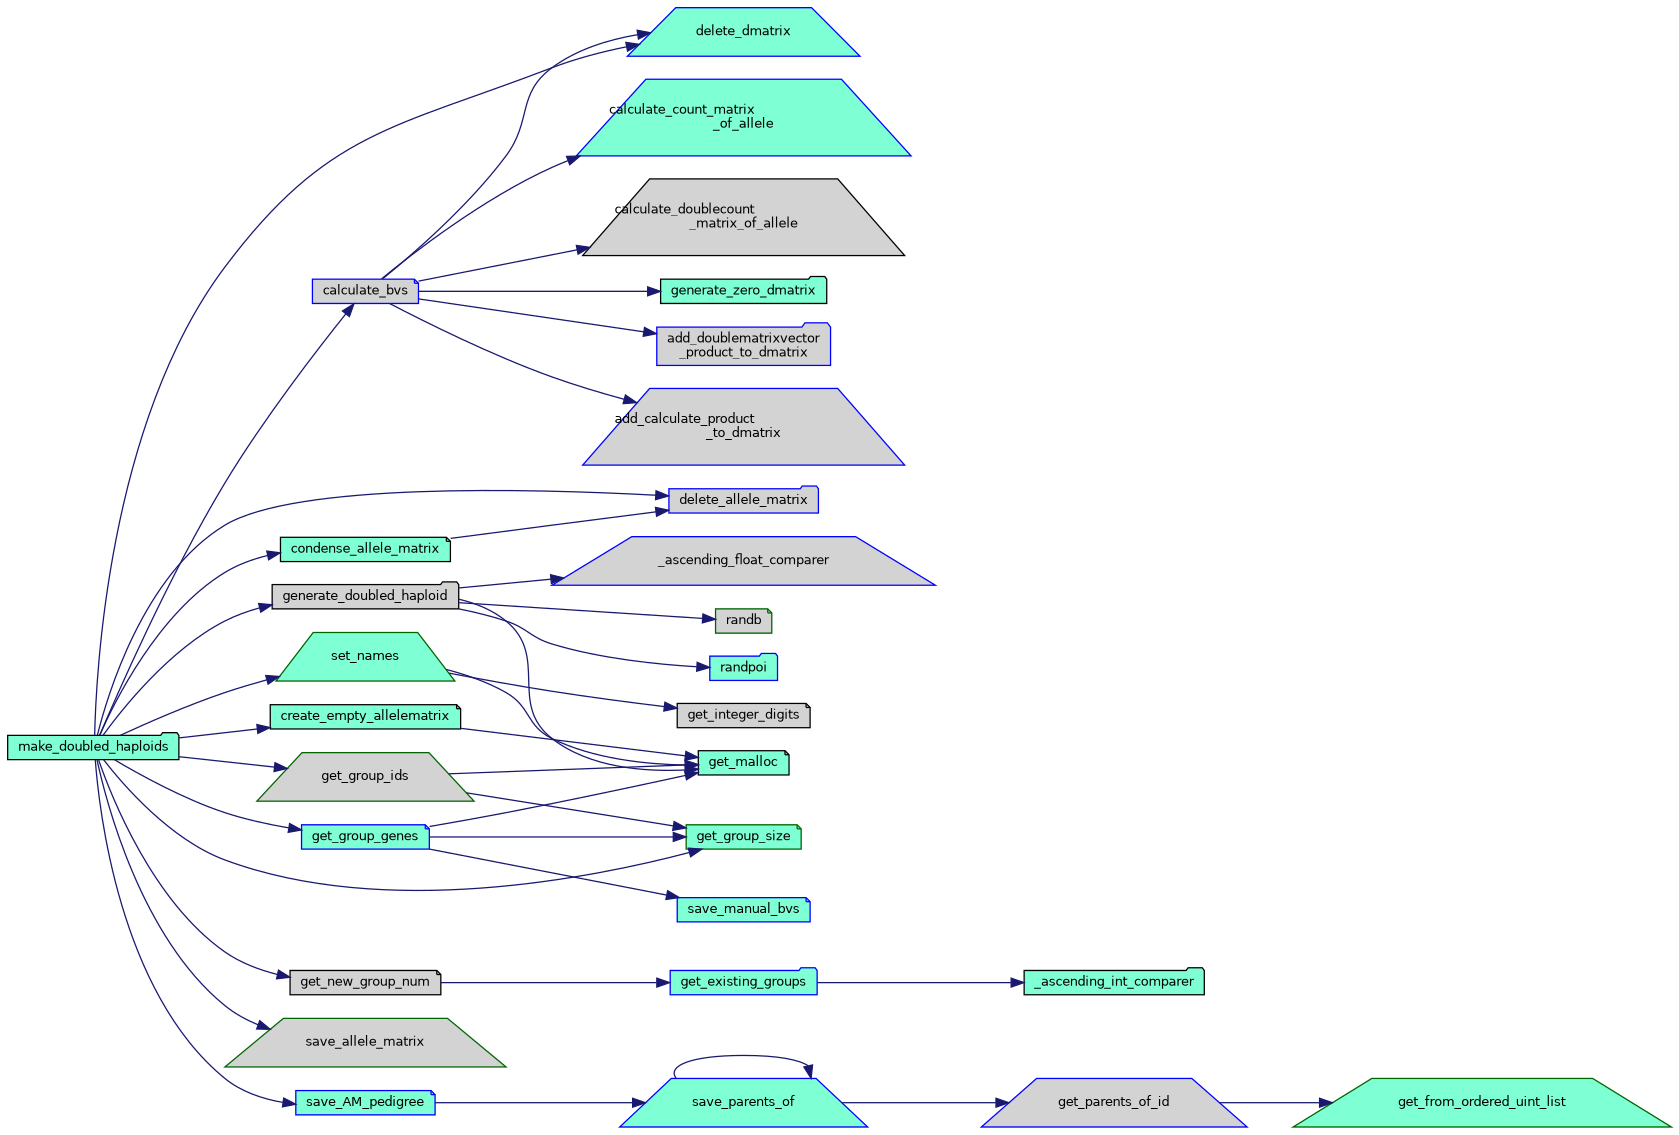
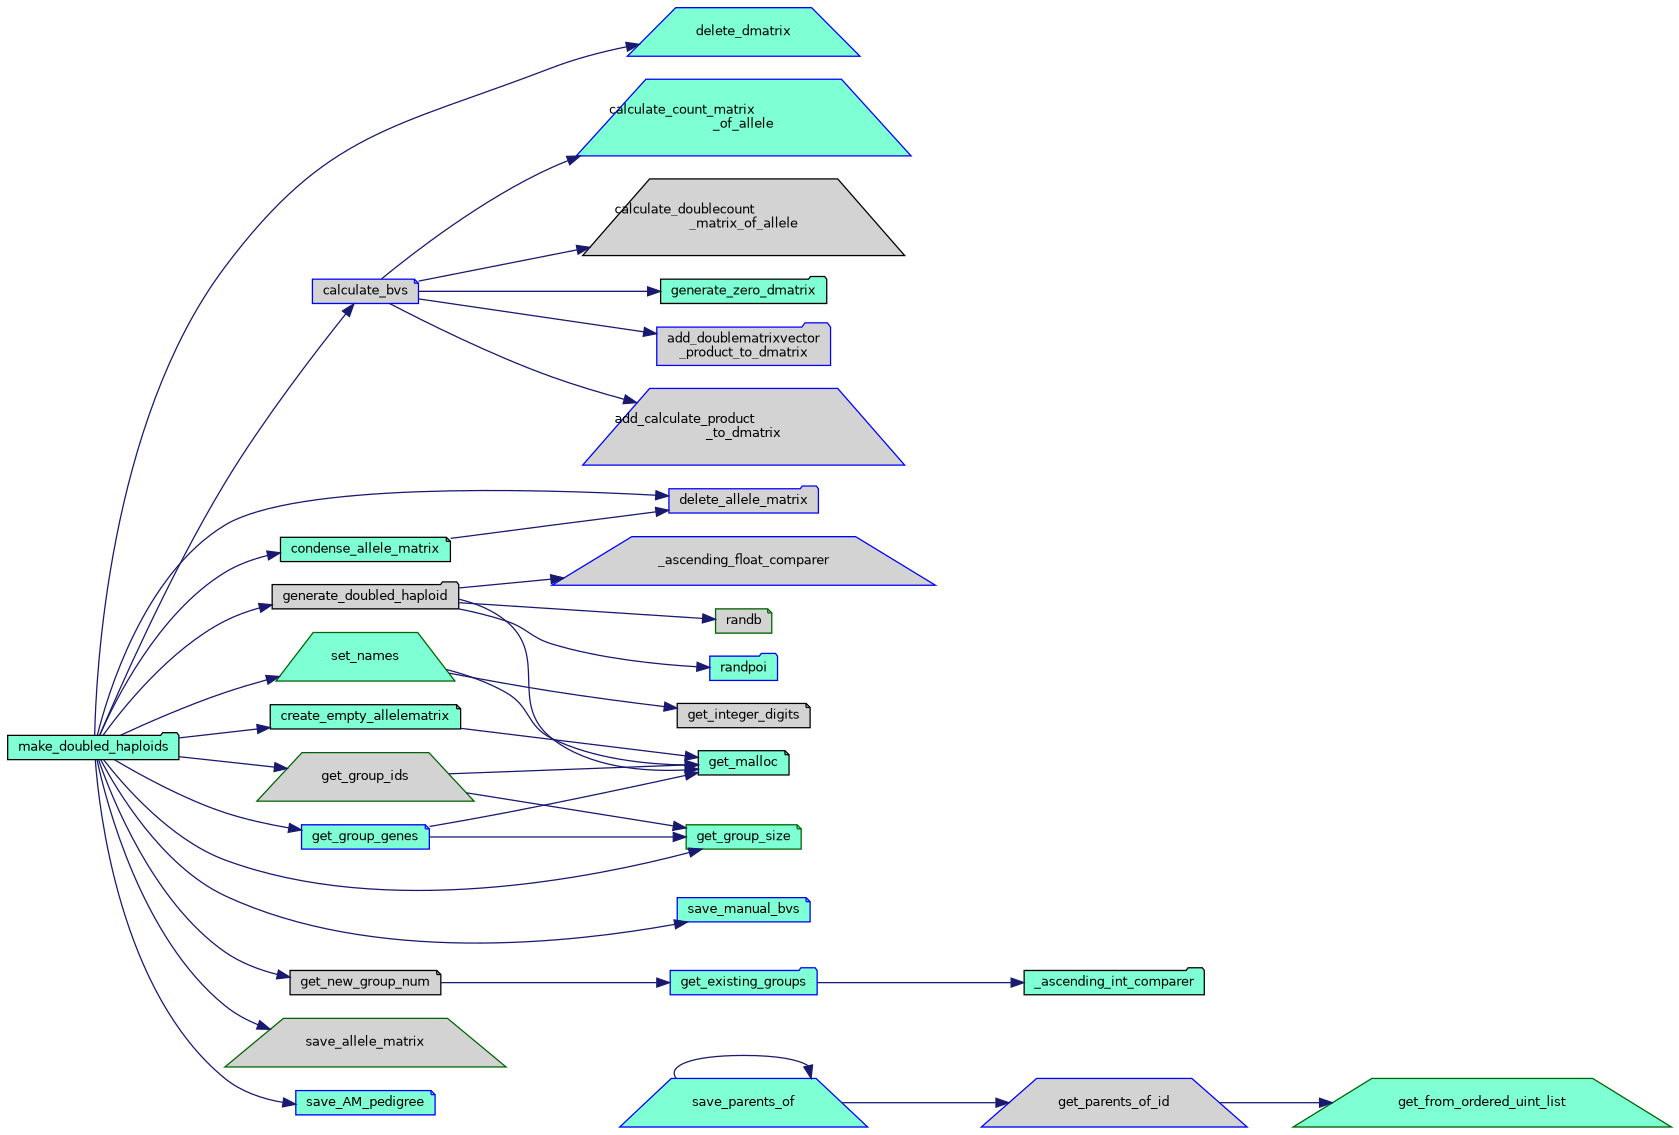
(511, 148) -> none
(548, 872) -> (354, 934)
(534, 1103) -> none
